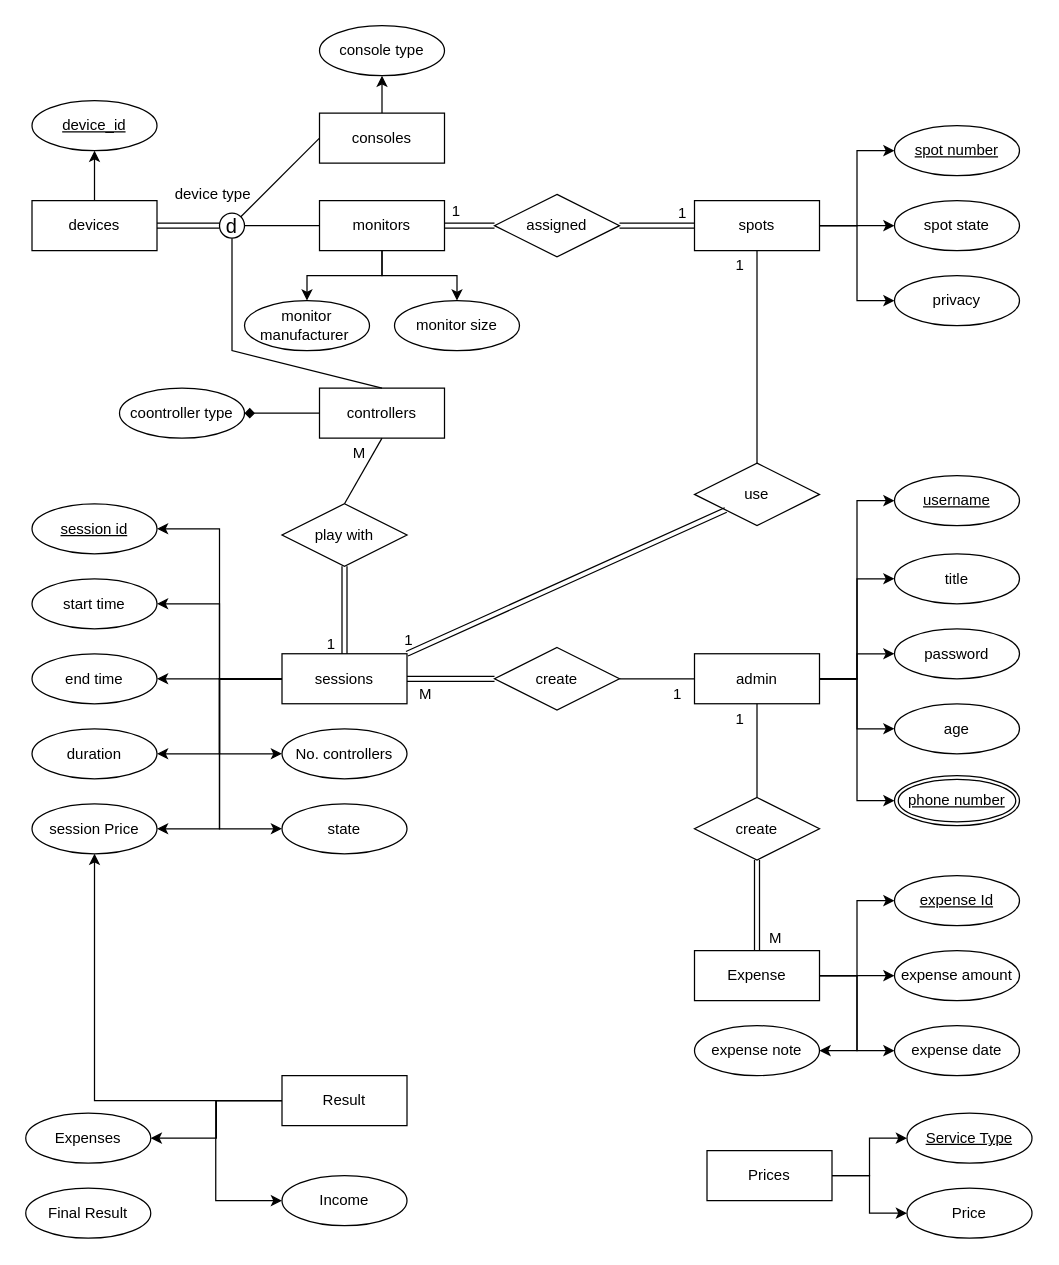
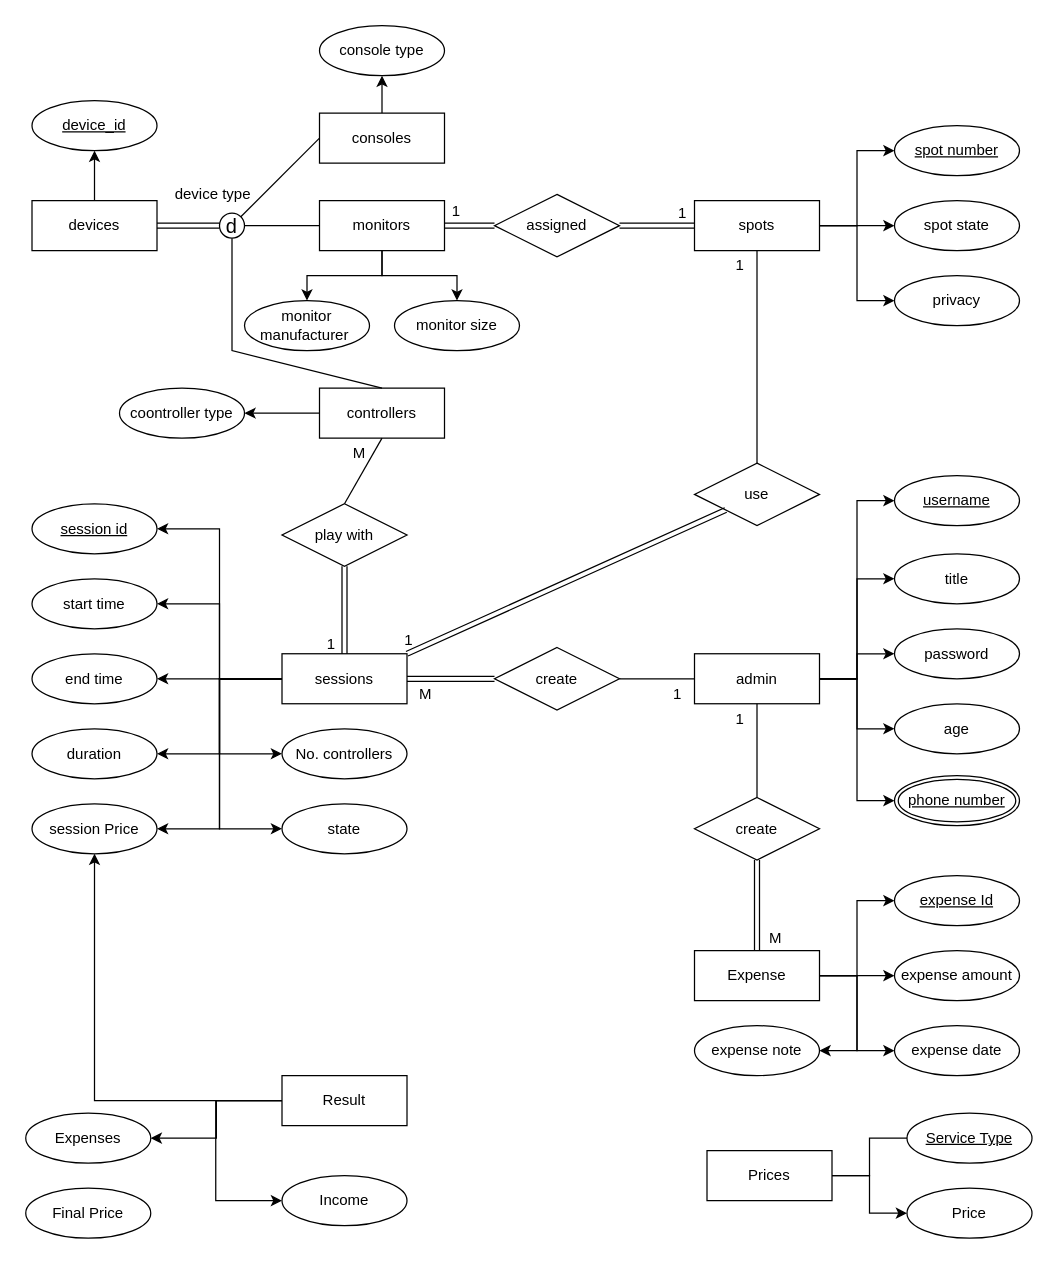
(255, 413) -> (254, 413)
(897, 1138) -> (900, 1138)
(88, 1213) -> (88, 1213)
